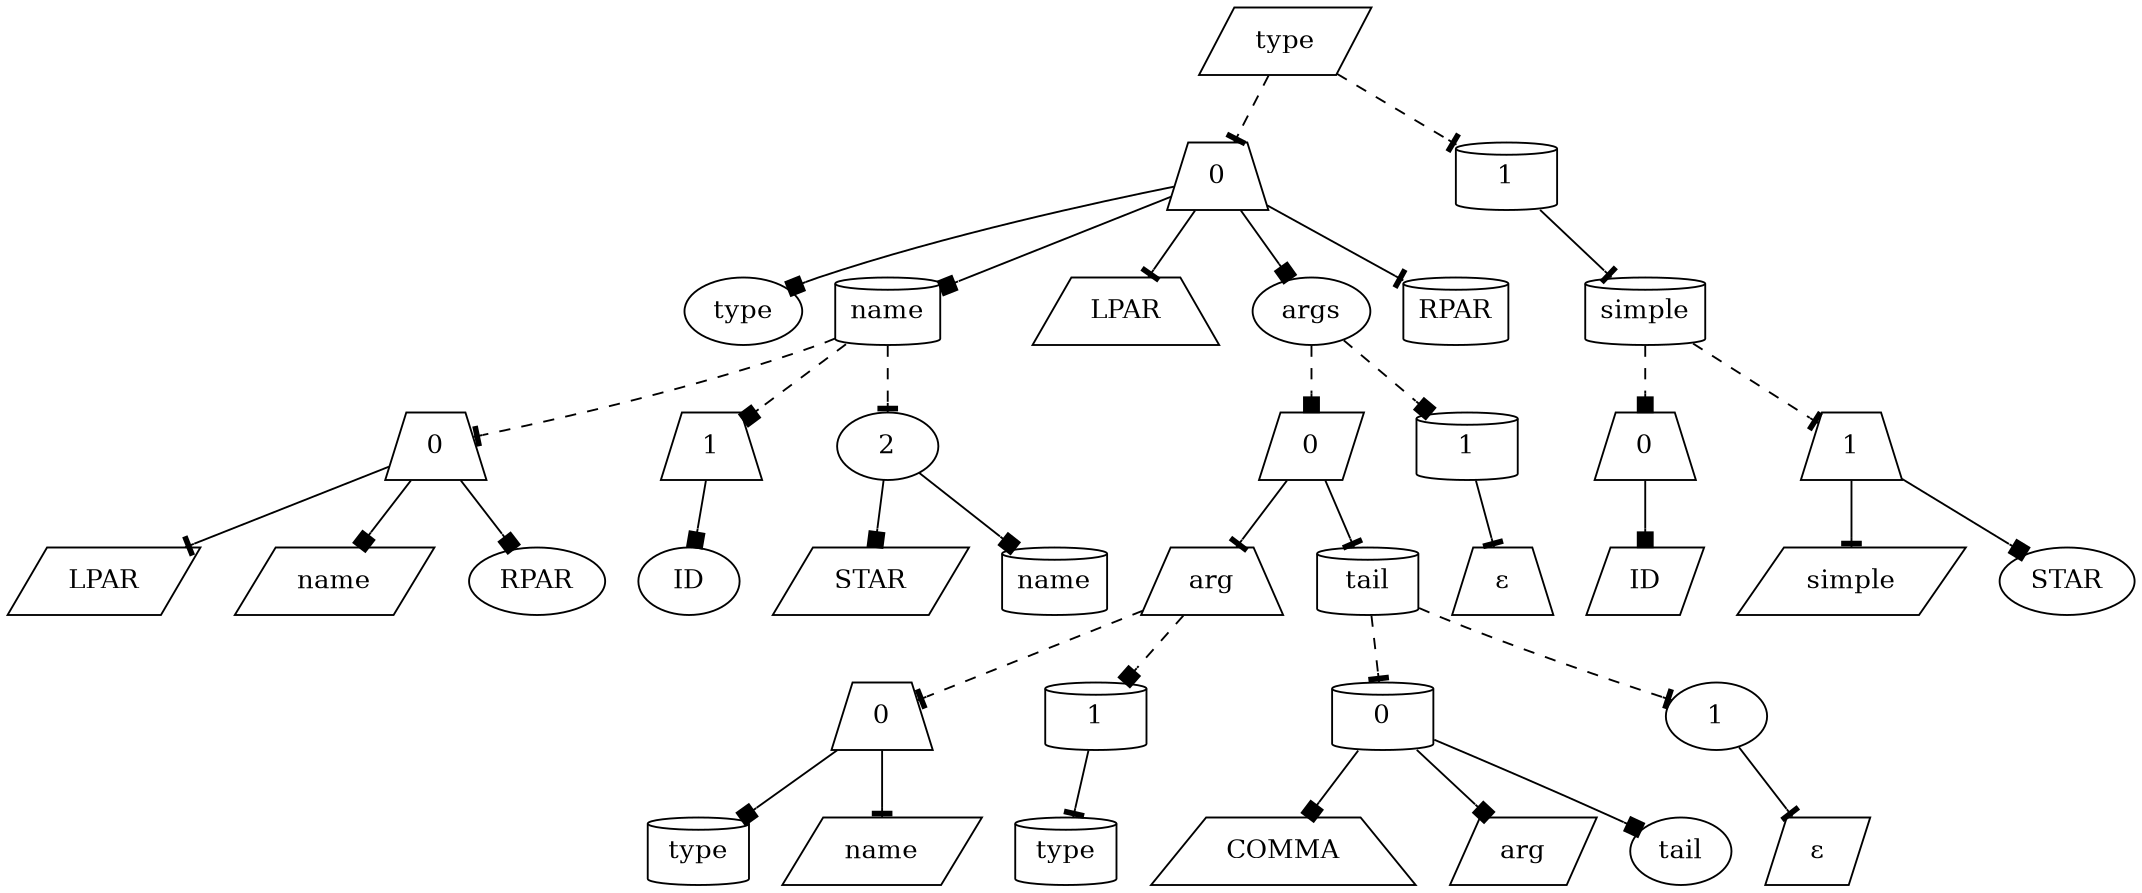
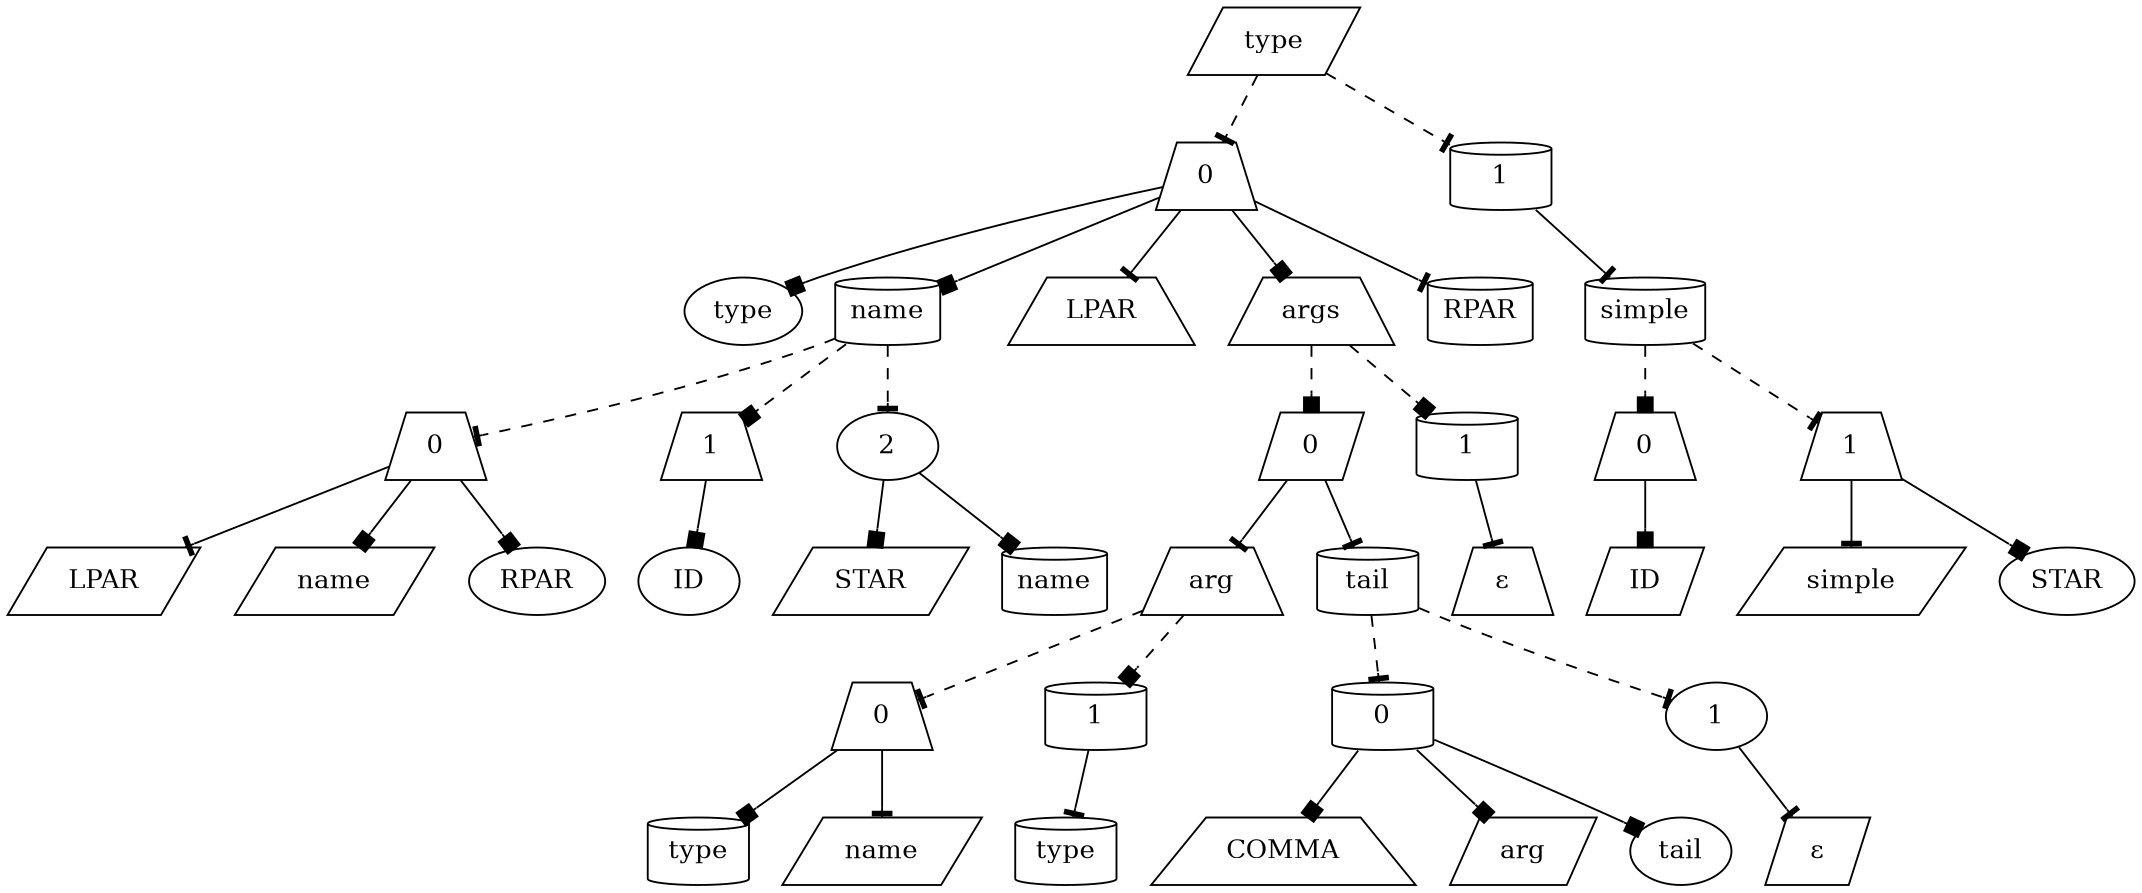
(1311, 311) -> (1311, 311)
